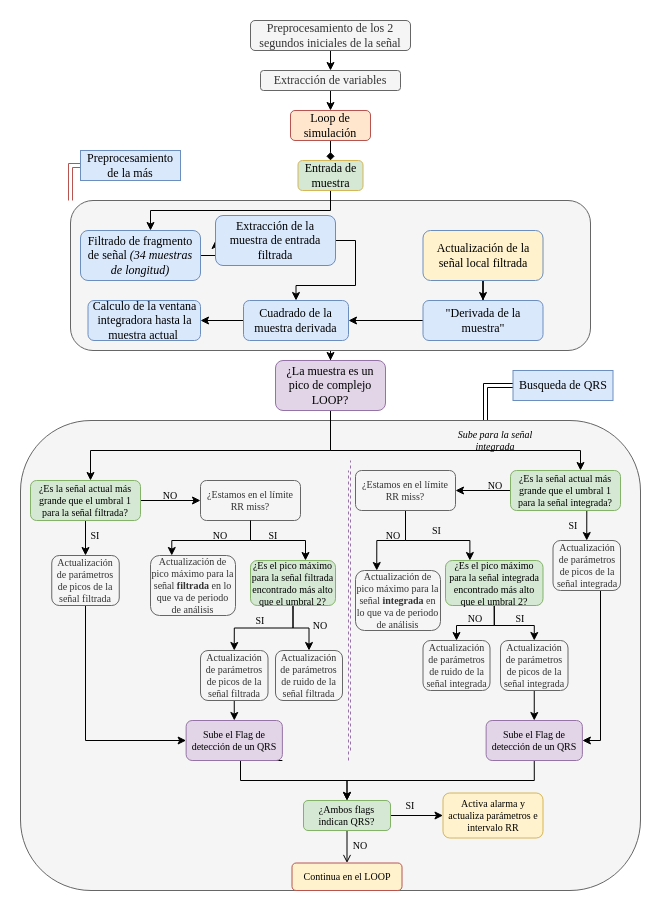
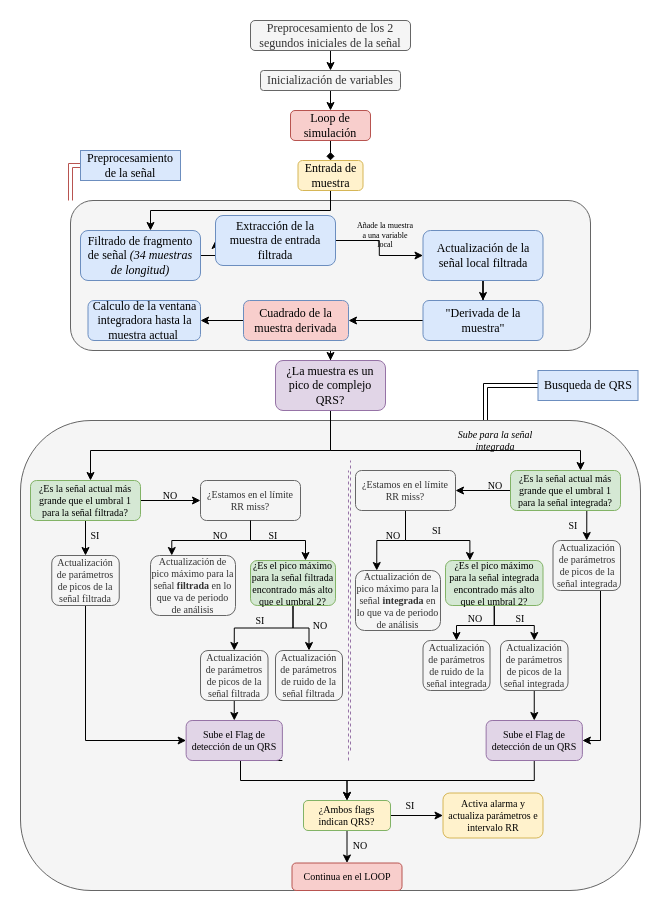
(331, 81) -> (331, 81)
(331, 126) -> (331, 126)
(131, 166) -> (131, 166)
(331, 176) -> (331, 176)
none -> (386, 236)
(483, 256) -> (483, 256)
(345, 286) -> (379, 254)
(296, 321) -> (296, 321)
(331, 386) -> (331, 386)
(563, 386) -> (588, 386)
(347, 816) -> (347, 816)
(347, 856) -> (347, 855)
(347, 877) -> (347, 877)
